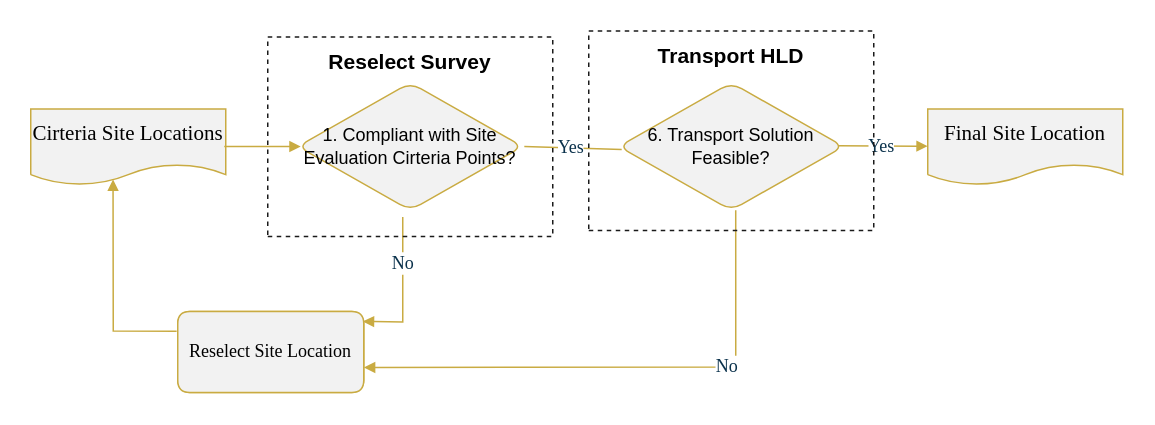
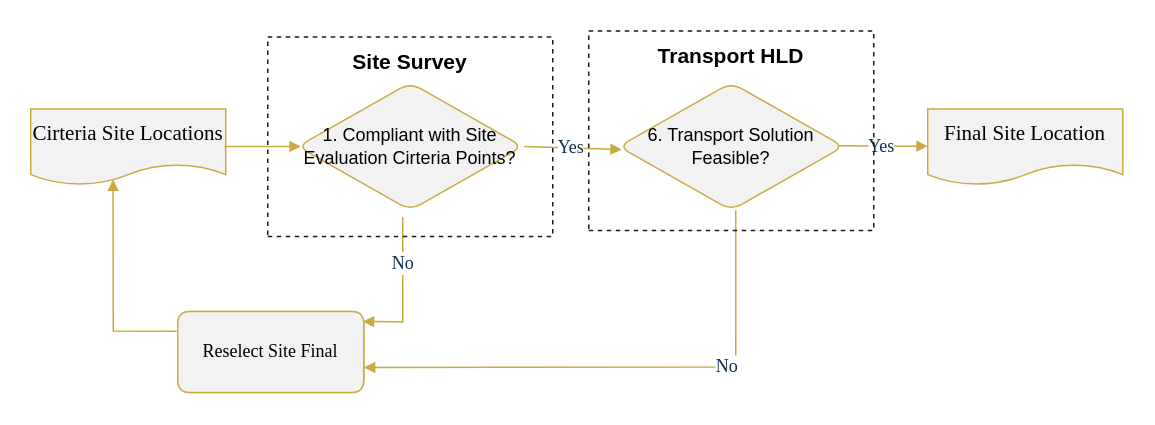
(410, 137) -> (410, 137)
(614, 149) -> (609, 149)
(271, 352) -> (271, 352)
